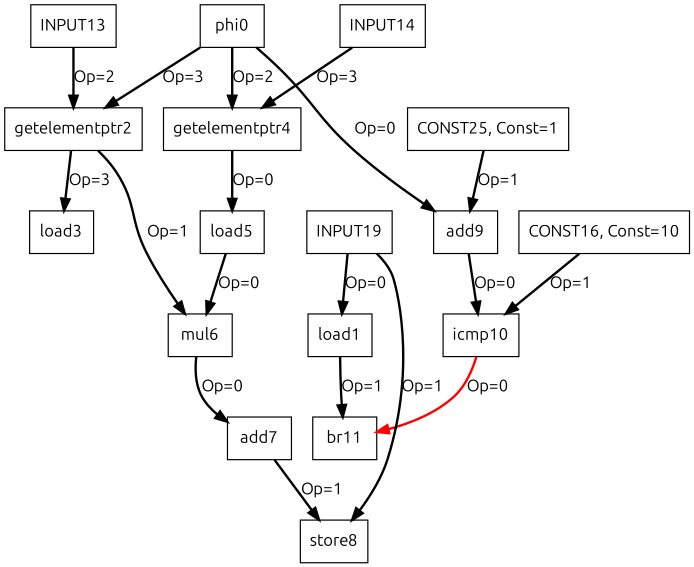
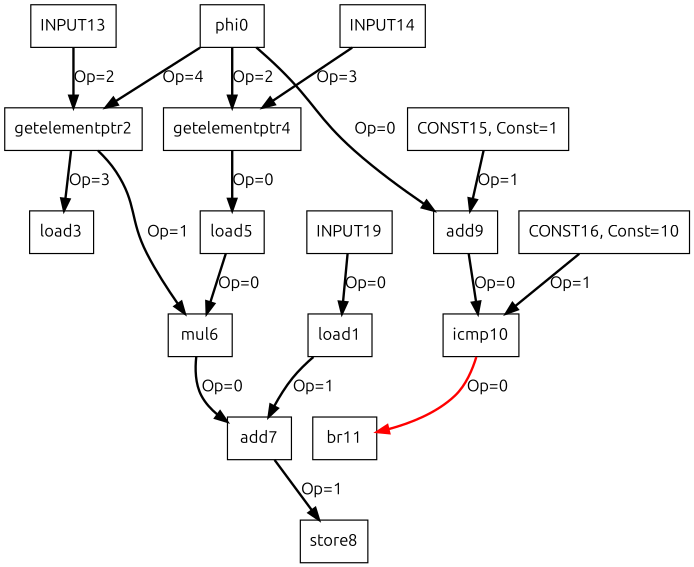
(184, 78) -> (184, 78)
(488, 129) -> (488, 129)
(341, 381) -> (291, 380)
(402, 383) -> none
